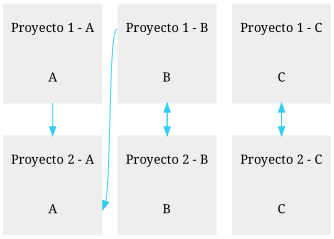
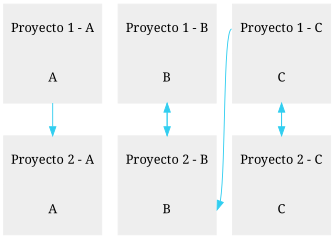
(110, 115) -> none
none -> (224, 115)
